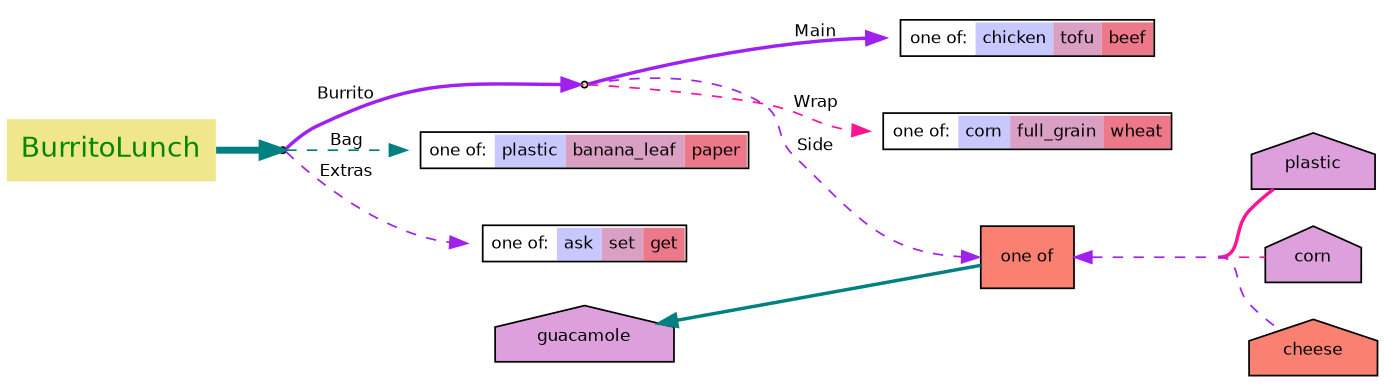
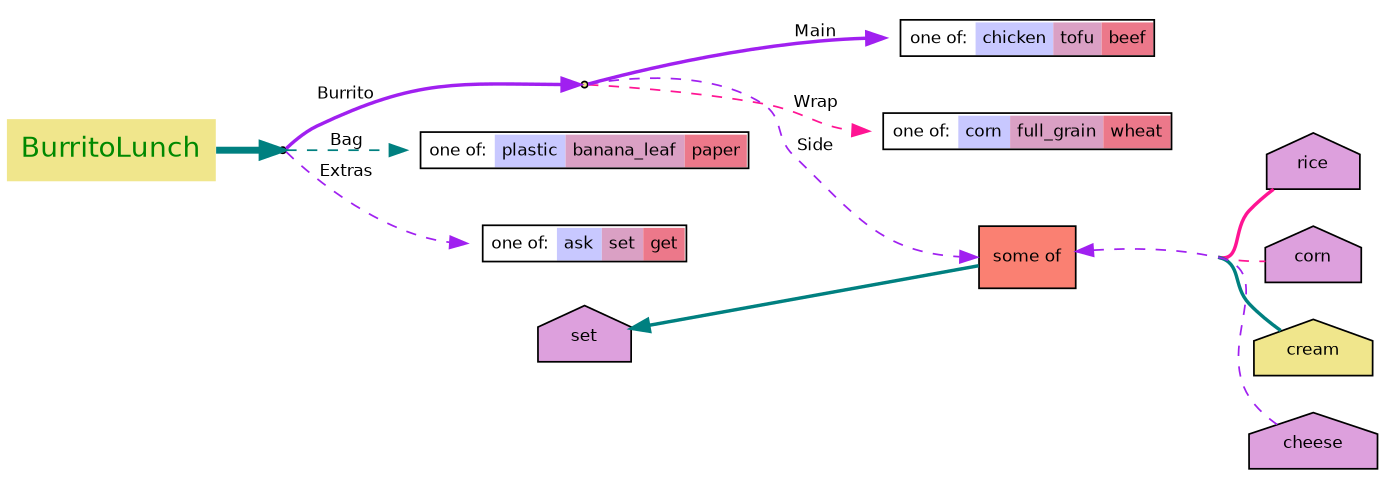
(1313, 164) -> (1313, 164)
(1027, 257) -> (1027, 257)
(585, 337) -> (585, 337)
(1313, 350) -> (1313, 444)
none -> (1313, 350)
